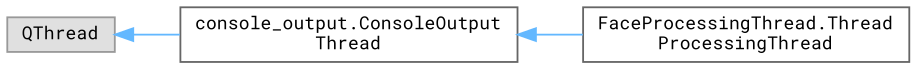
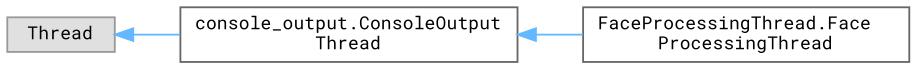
(61, 35) -> (61, 35)
(746, 35) -> (746, 35)
